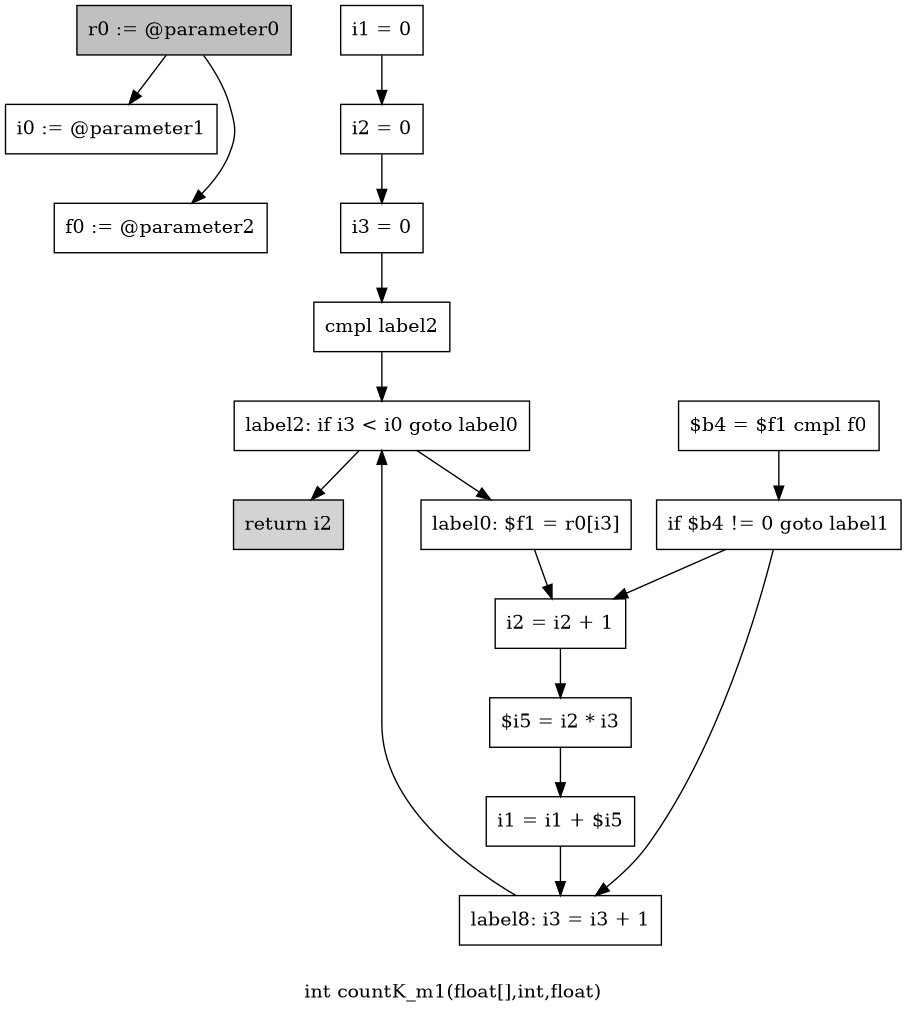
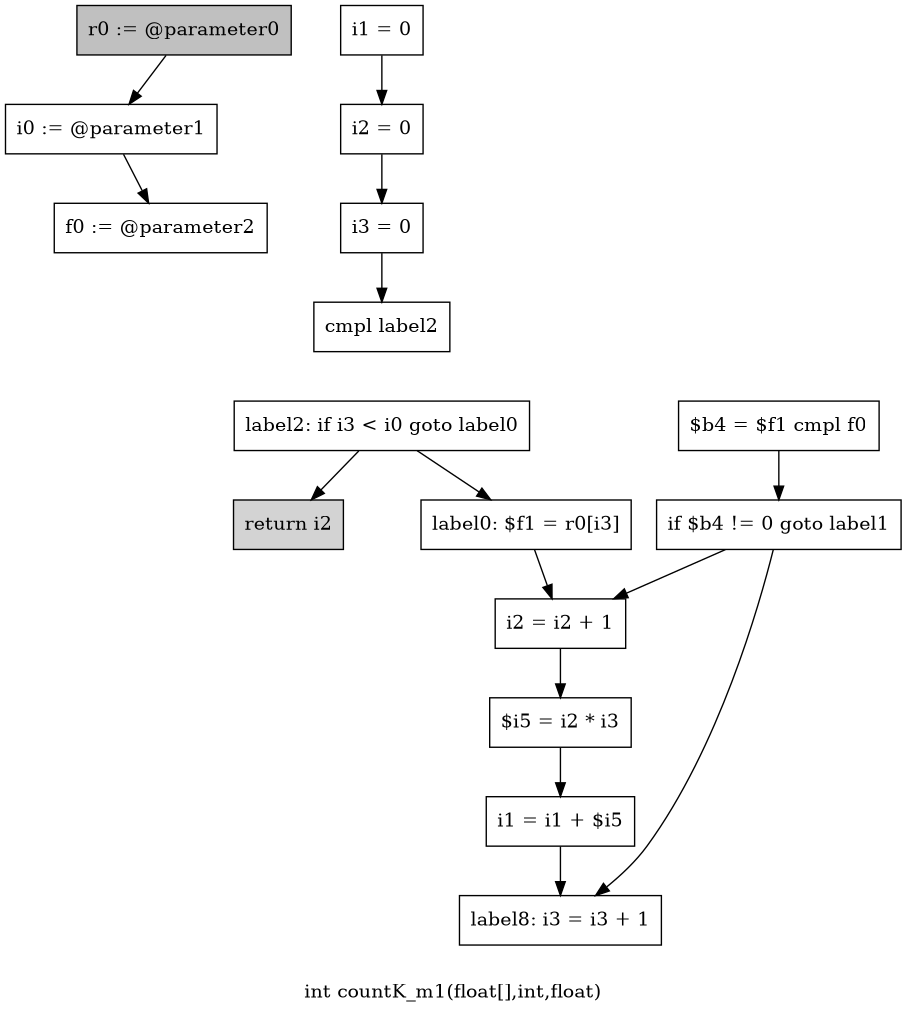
(234, 126) -> (133, 172)
(382, 370) -> none
(382, 708) -> none
